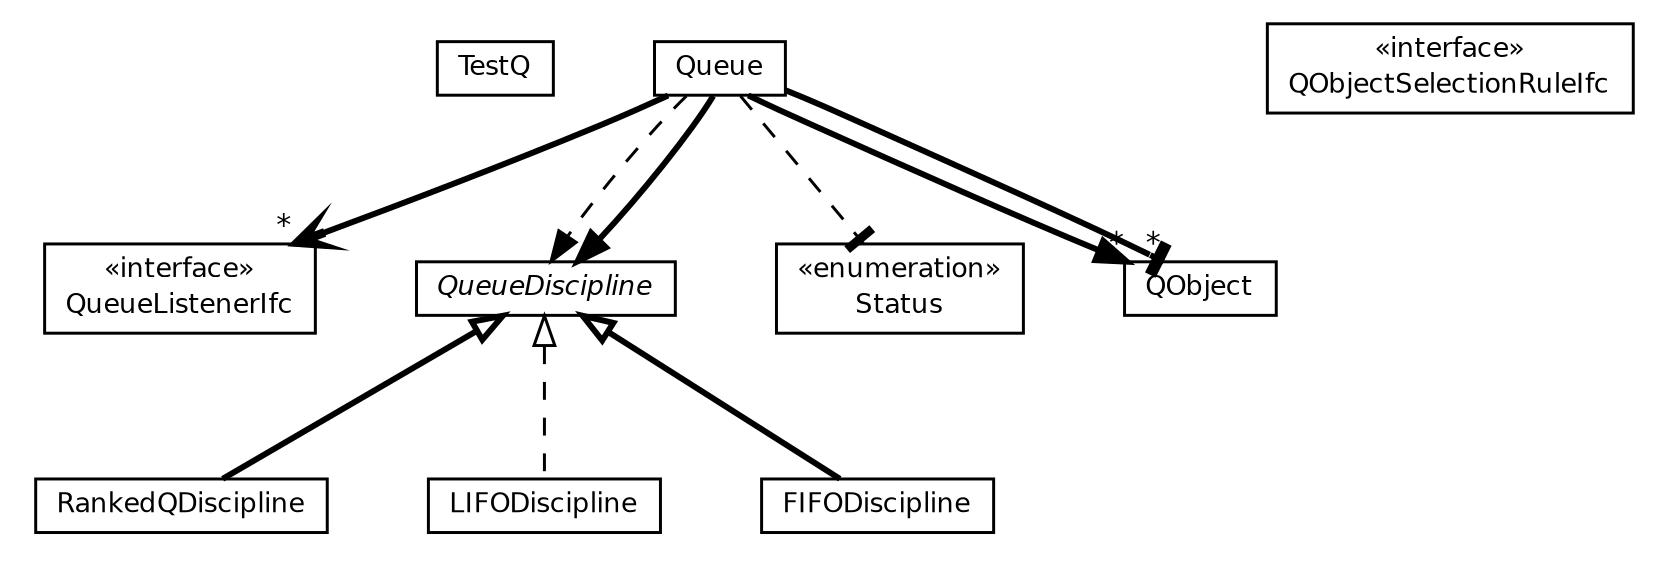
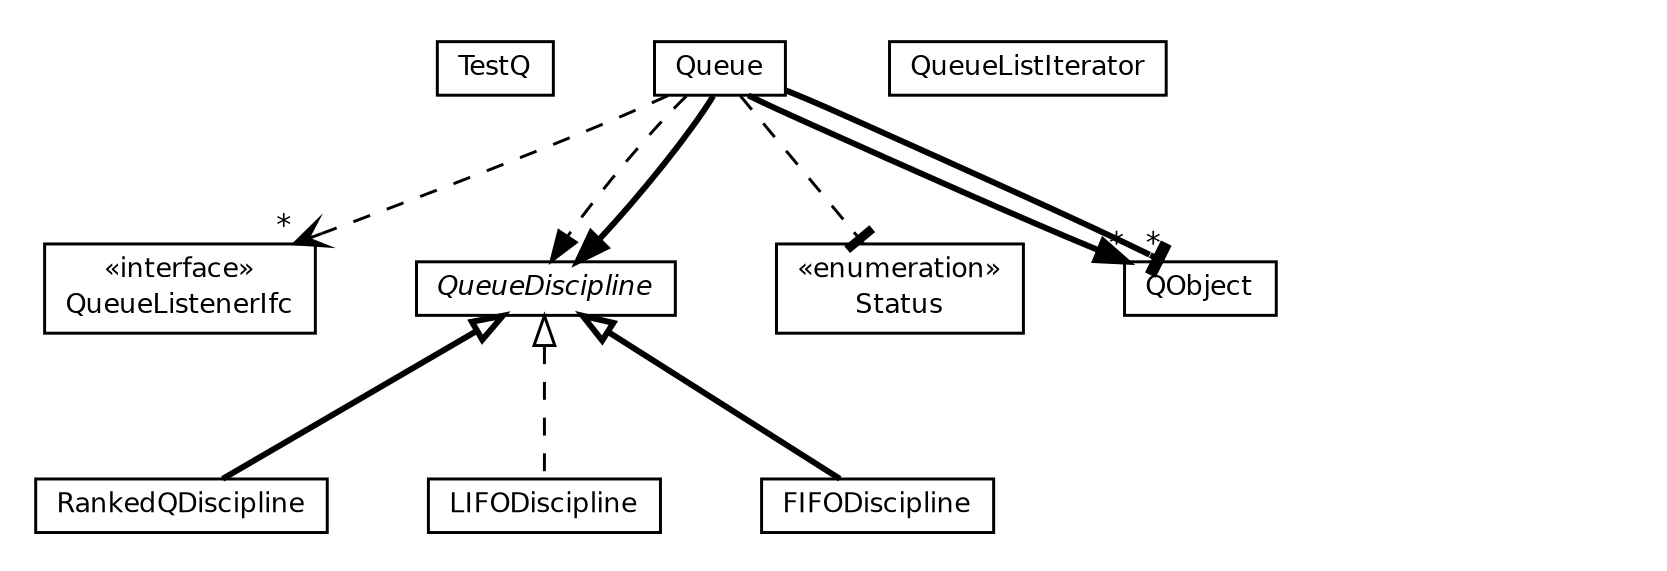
none -> (1026, 68)
(1449, 68) -> none
(496, 167) -> (496, 167)
